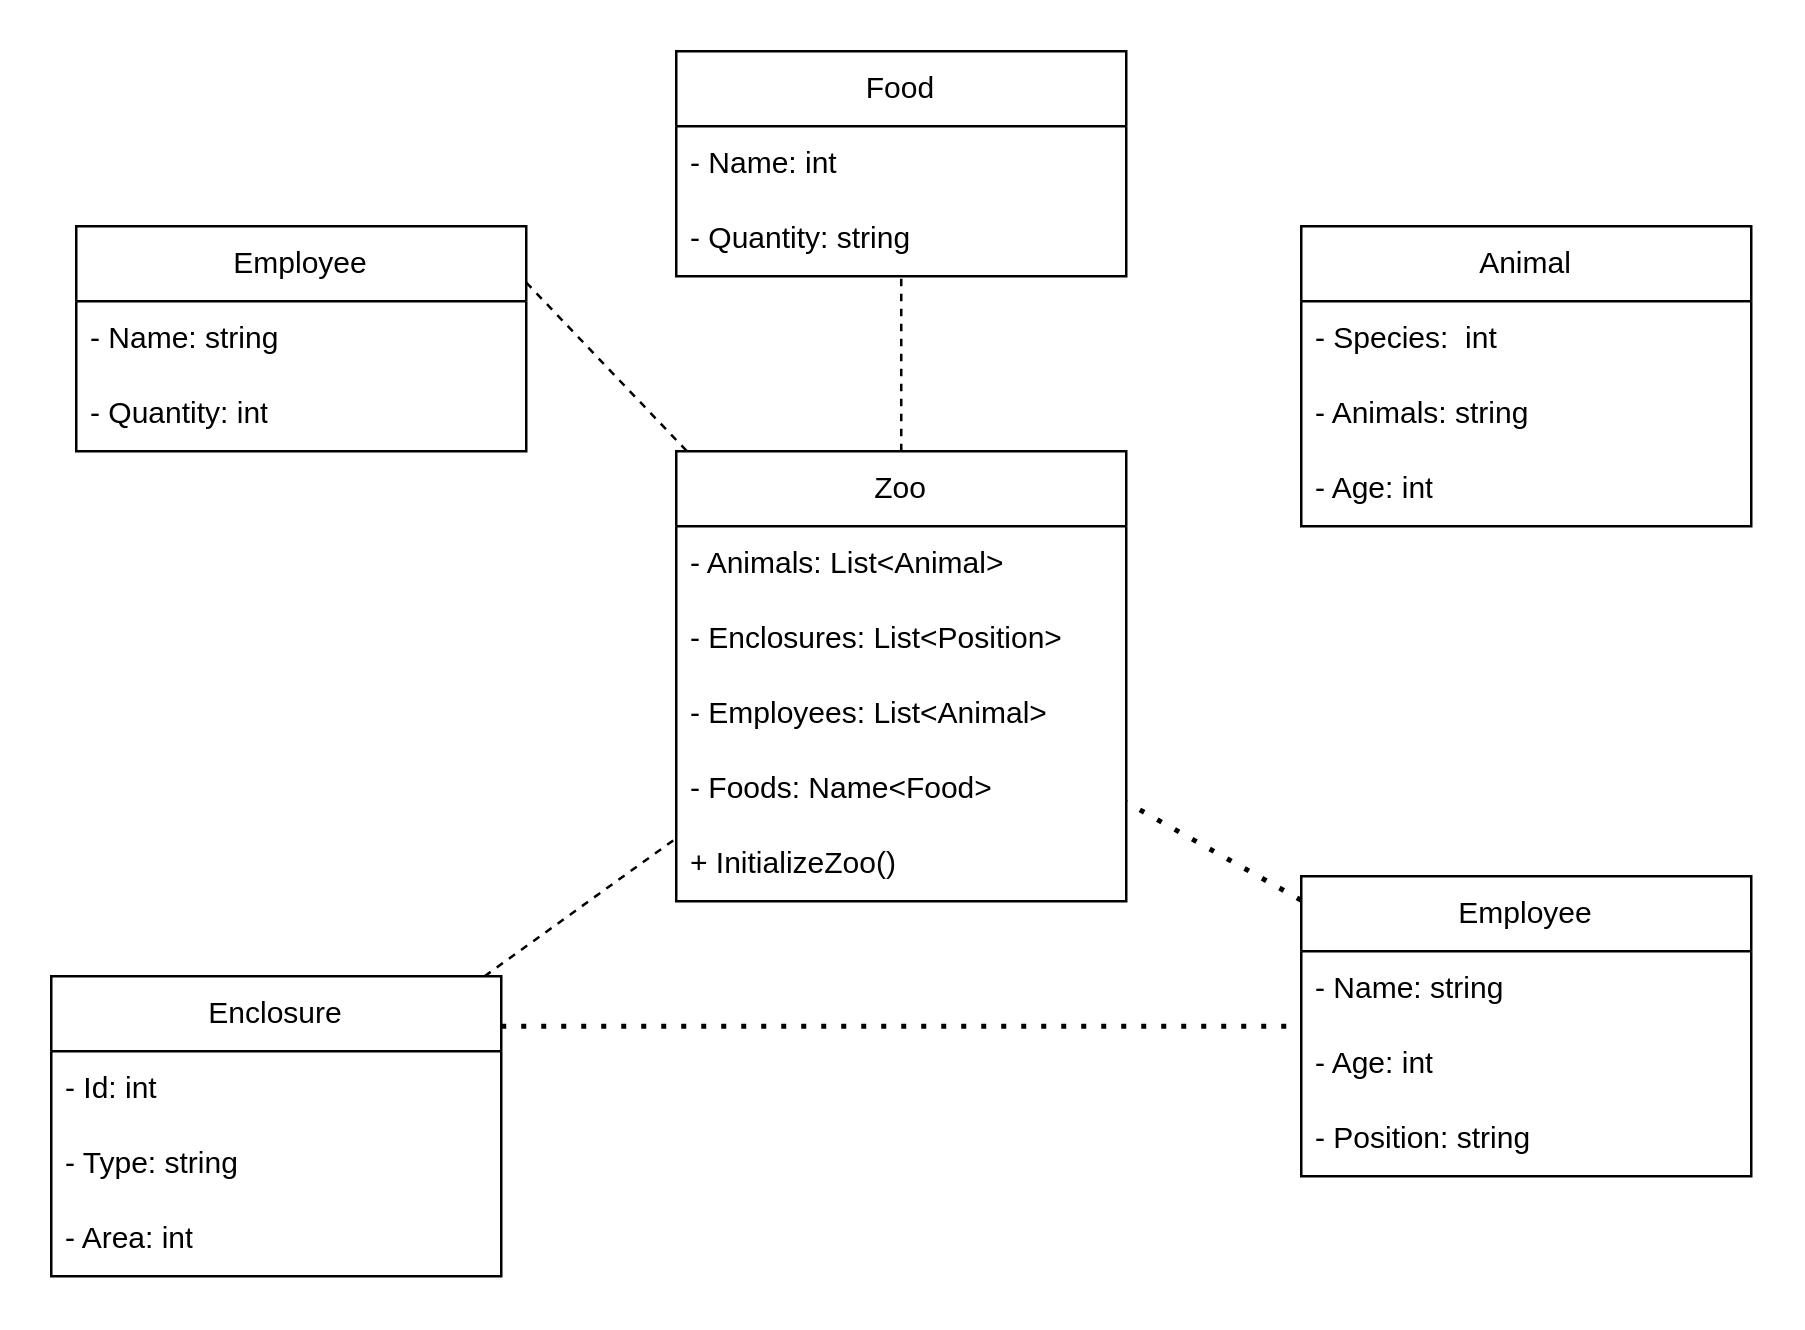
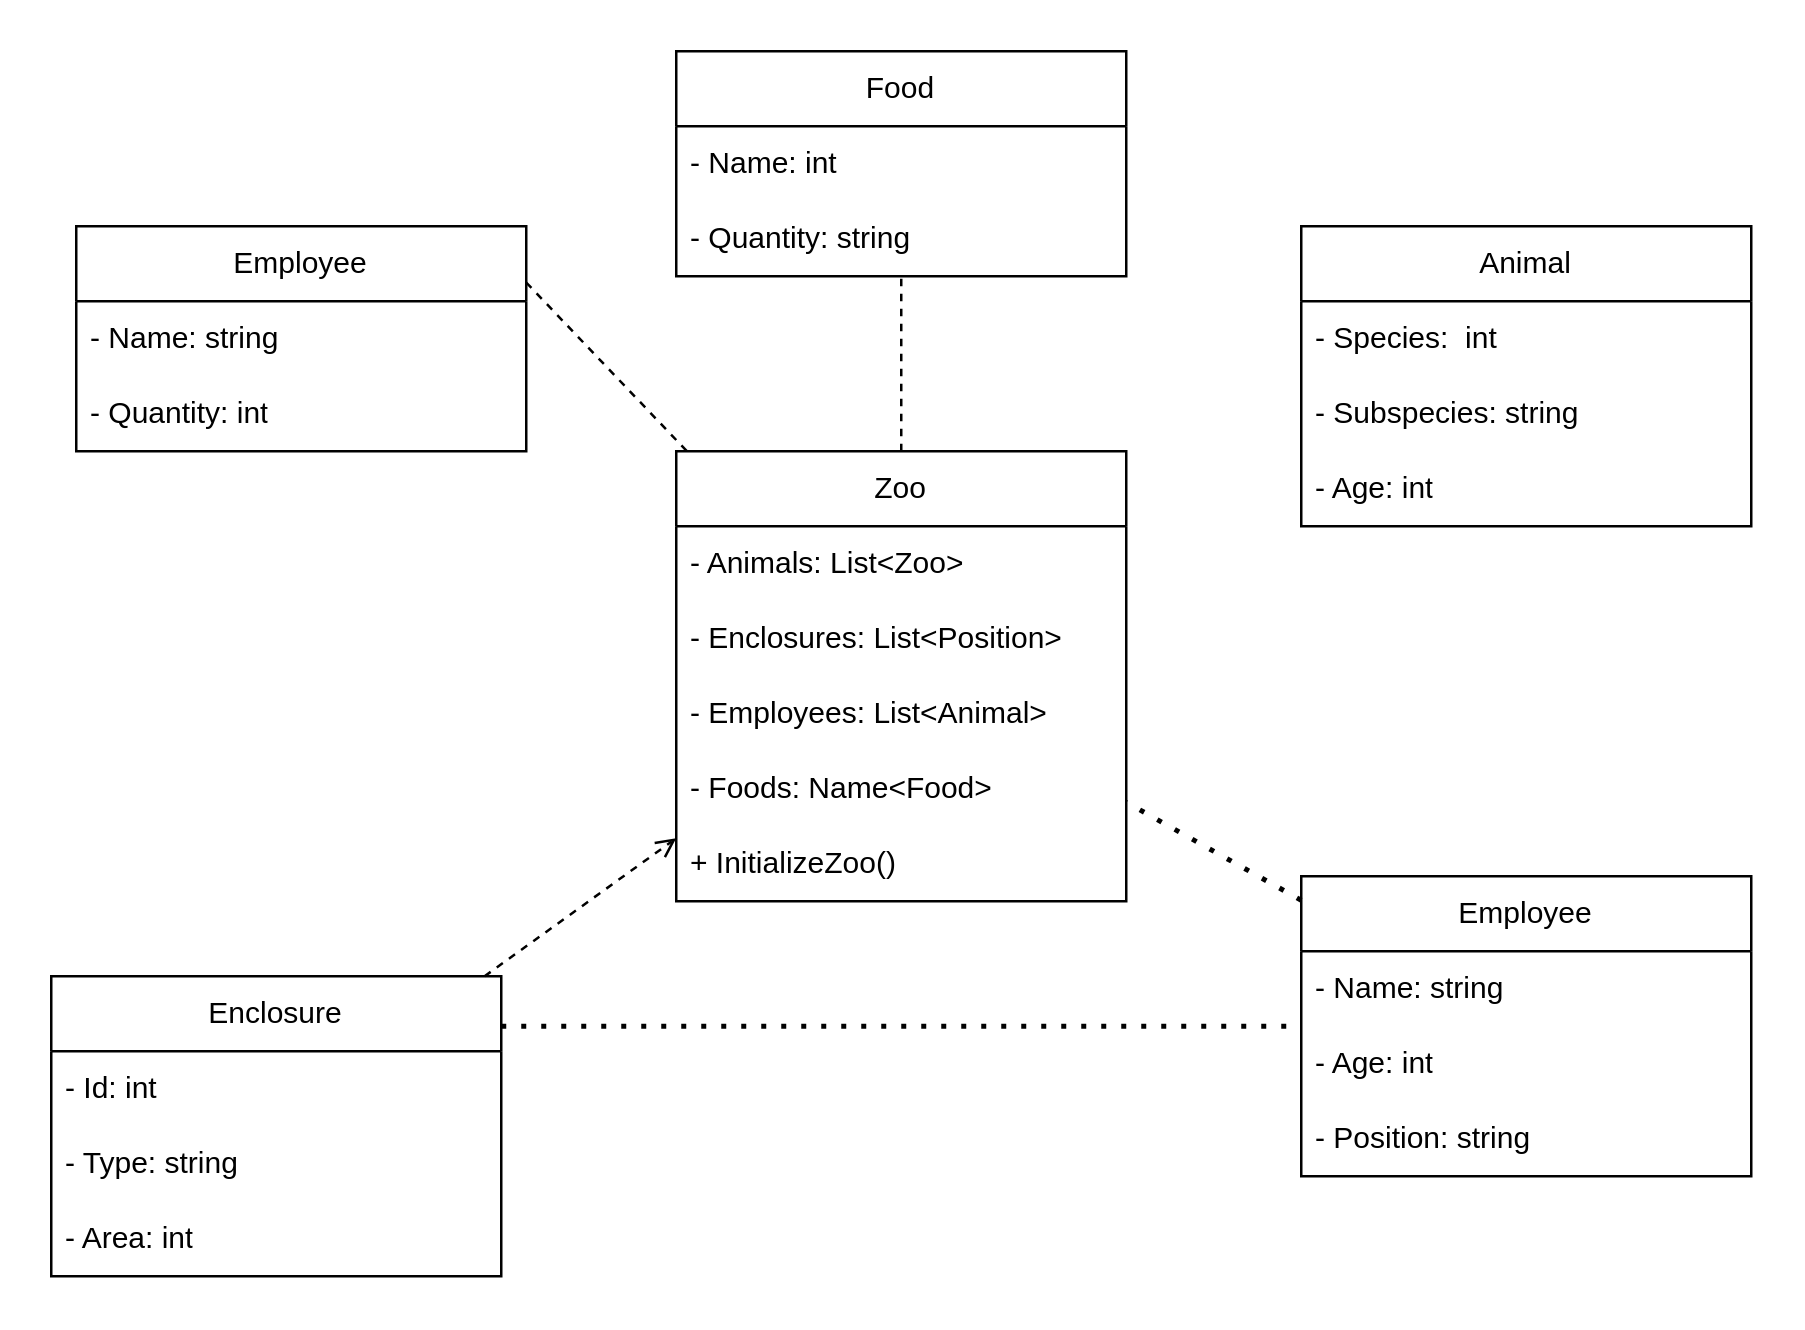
(1436, 414) -> (1465, 414)
(853, 564) -> (836, 564)
(669, 844) -> (668, 844)
